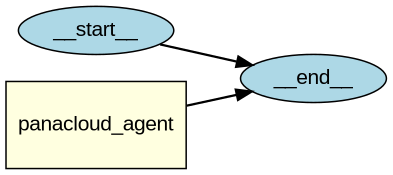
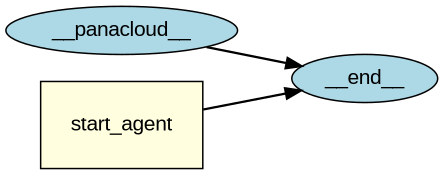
(96, 30) -> (122, 30)
(96, 125) -> (122, 125)
